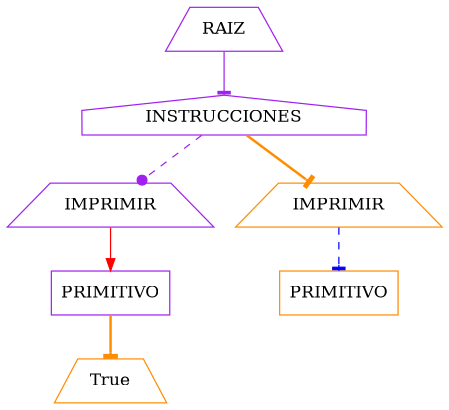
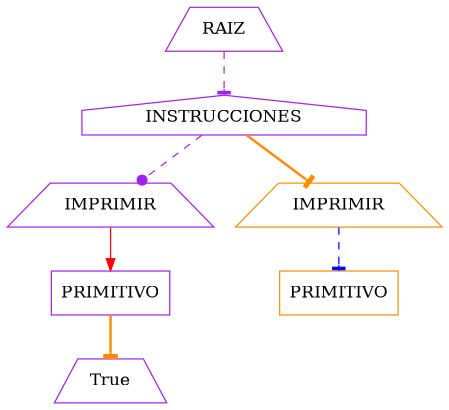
(224, 70) -> (224, 70)
(111, 381) -> (111, 381)
